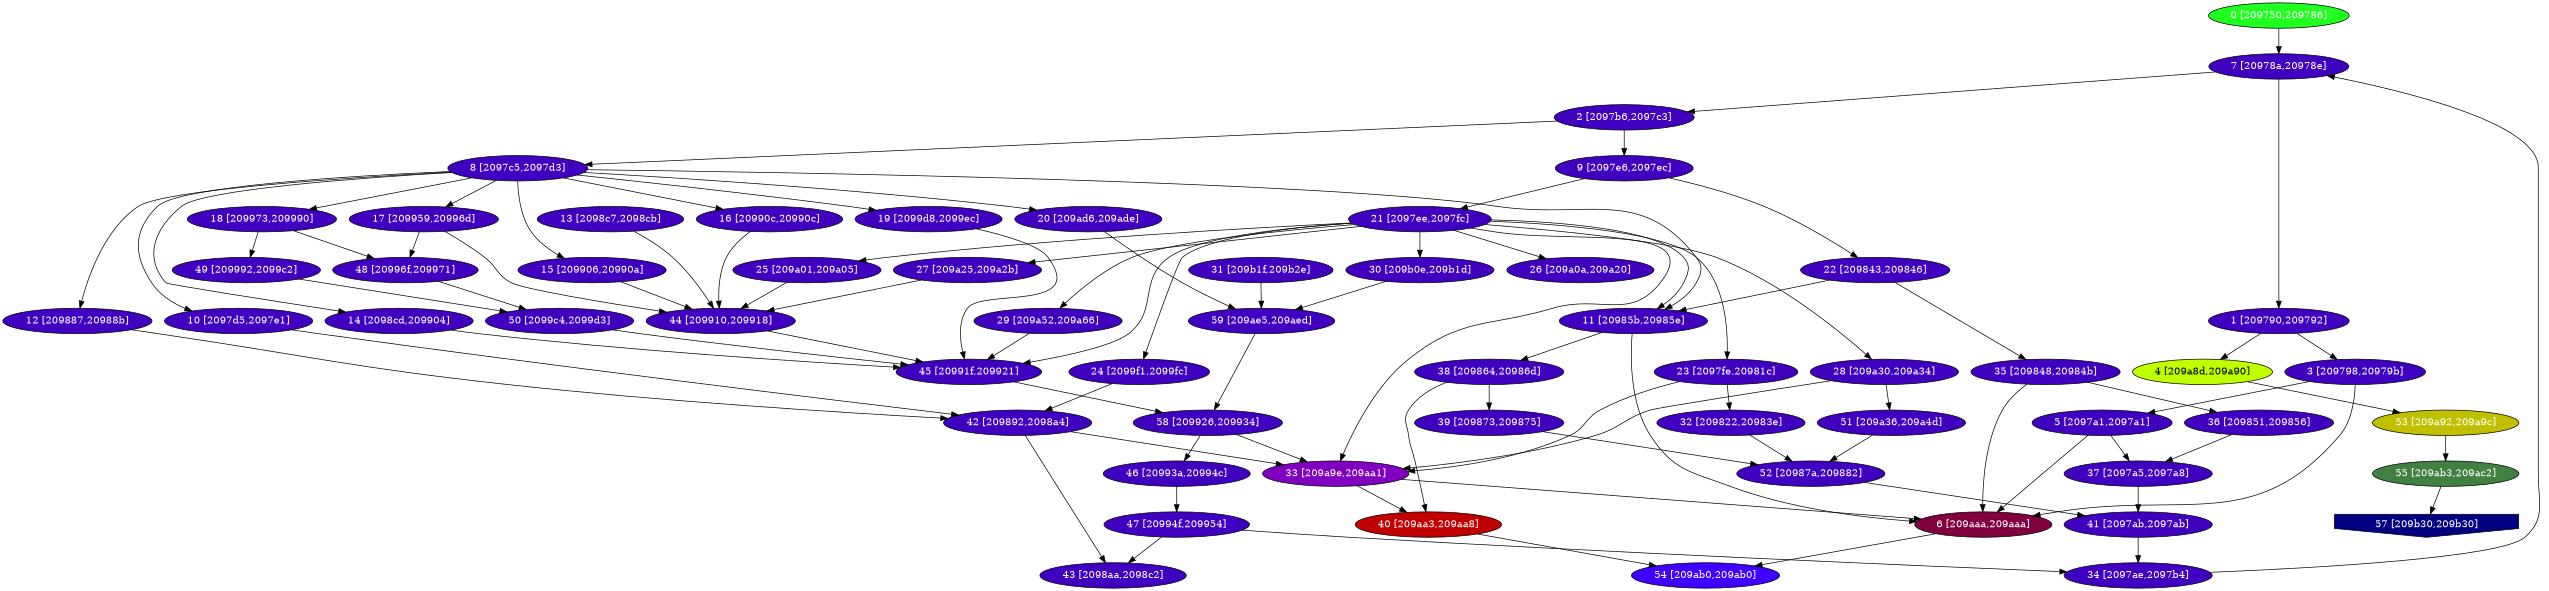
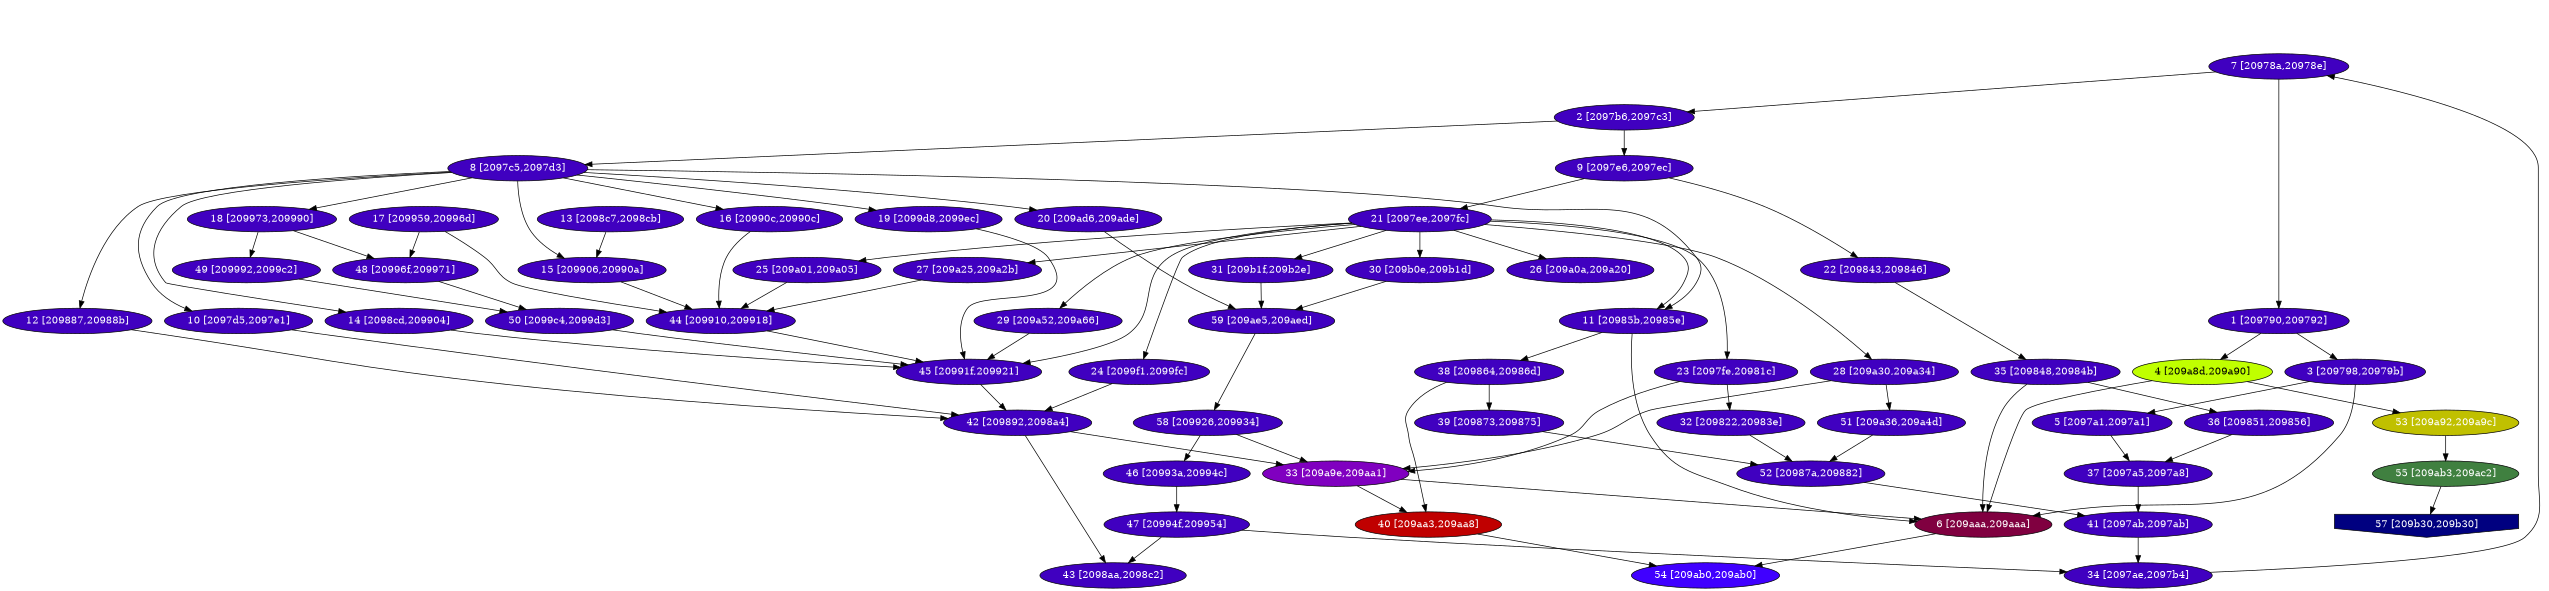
(2279, 16) -> none
(474, 192) -> none
(677, 261) -> (602, 241)
(1758, 295) -> none
(1590, 304) -> (1344, 244)
(1092, 398) -> (991, 395)
(2045, 471) -> (2039, 404)
